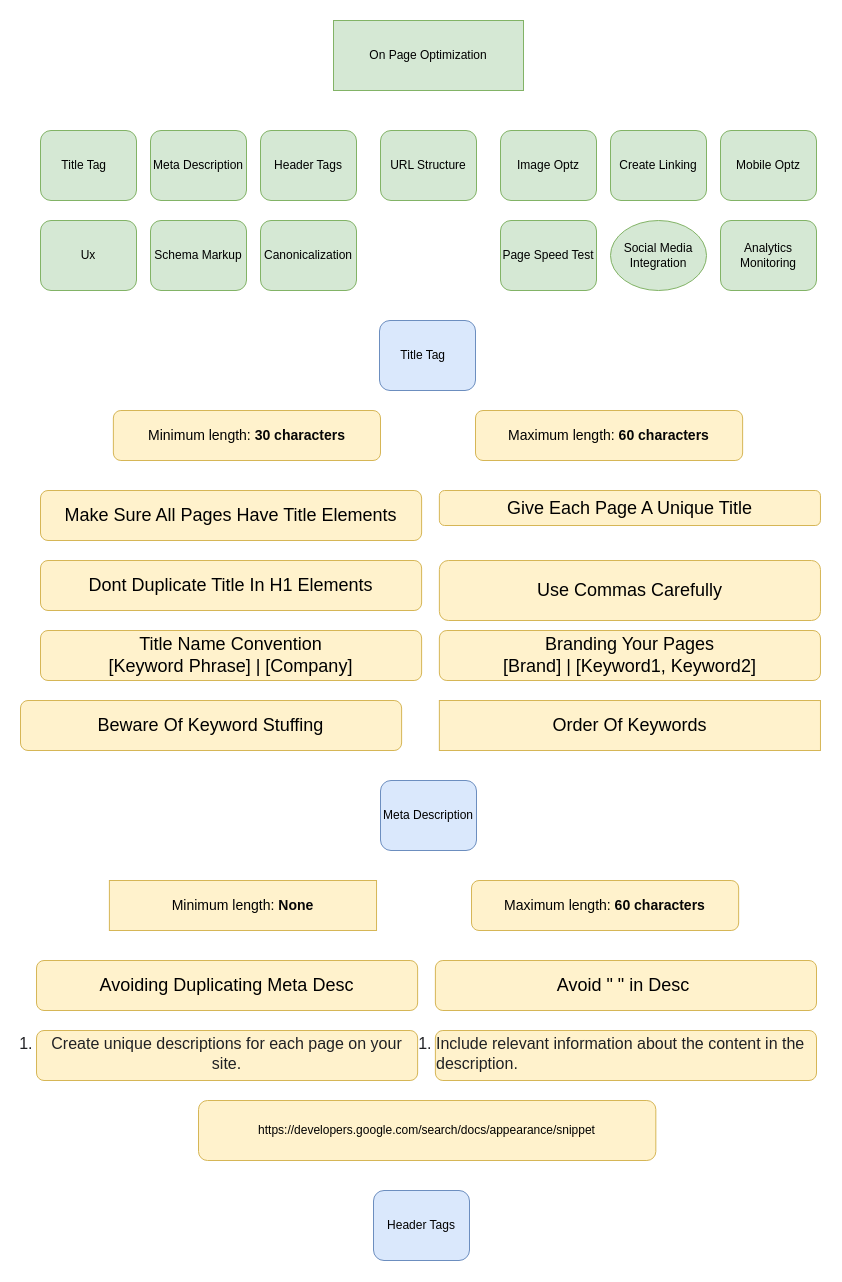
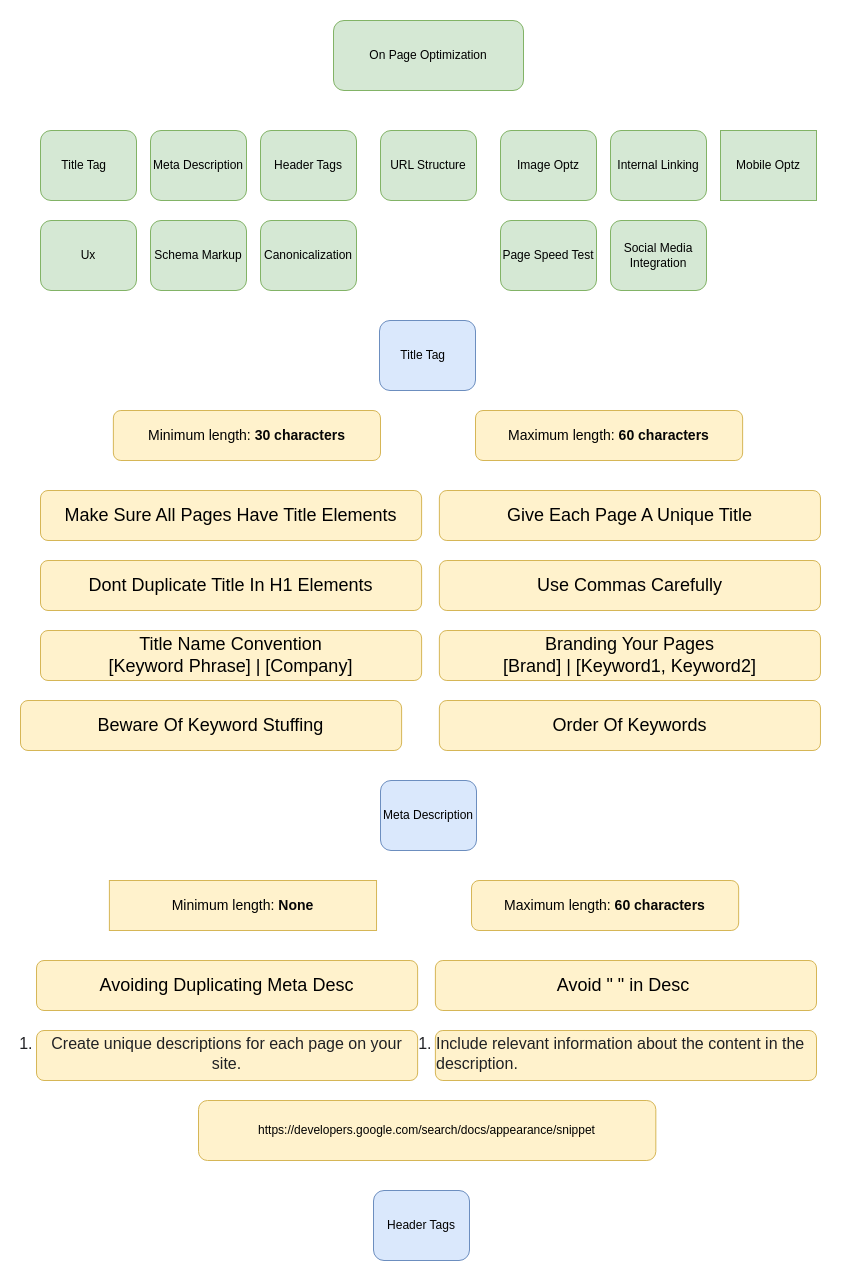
(429, 56) -> (429, 56)
(659, 166) -> (659, 166)
(769, 166) -> (769, 166)
(659, 256) -> (659, 256)
(769, 256) -> none
(630, 508) -> (630, 516)
(630, 591) -> (630, 586)
(630, 726) -> (630, 726)
